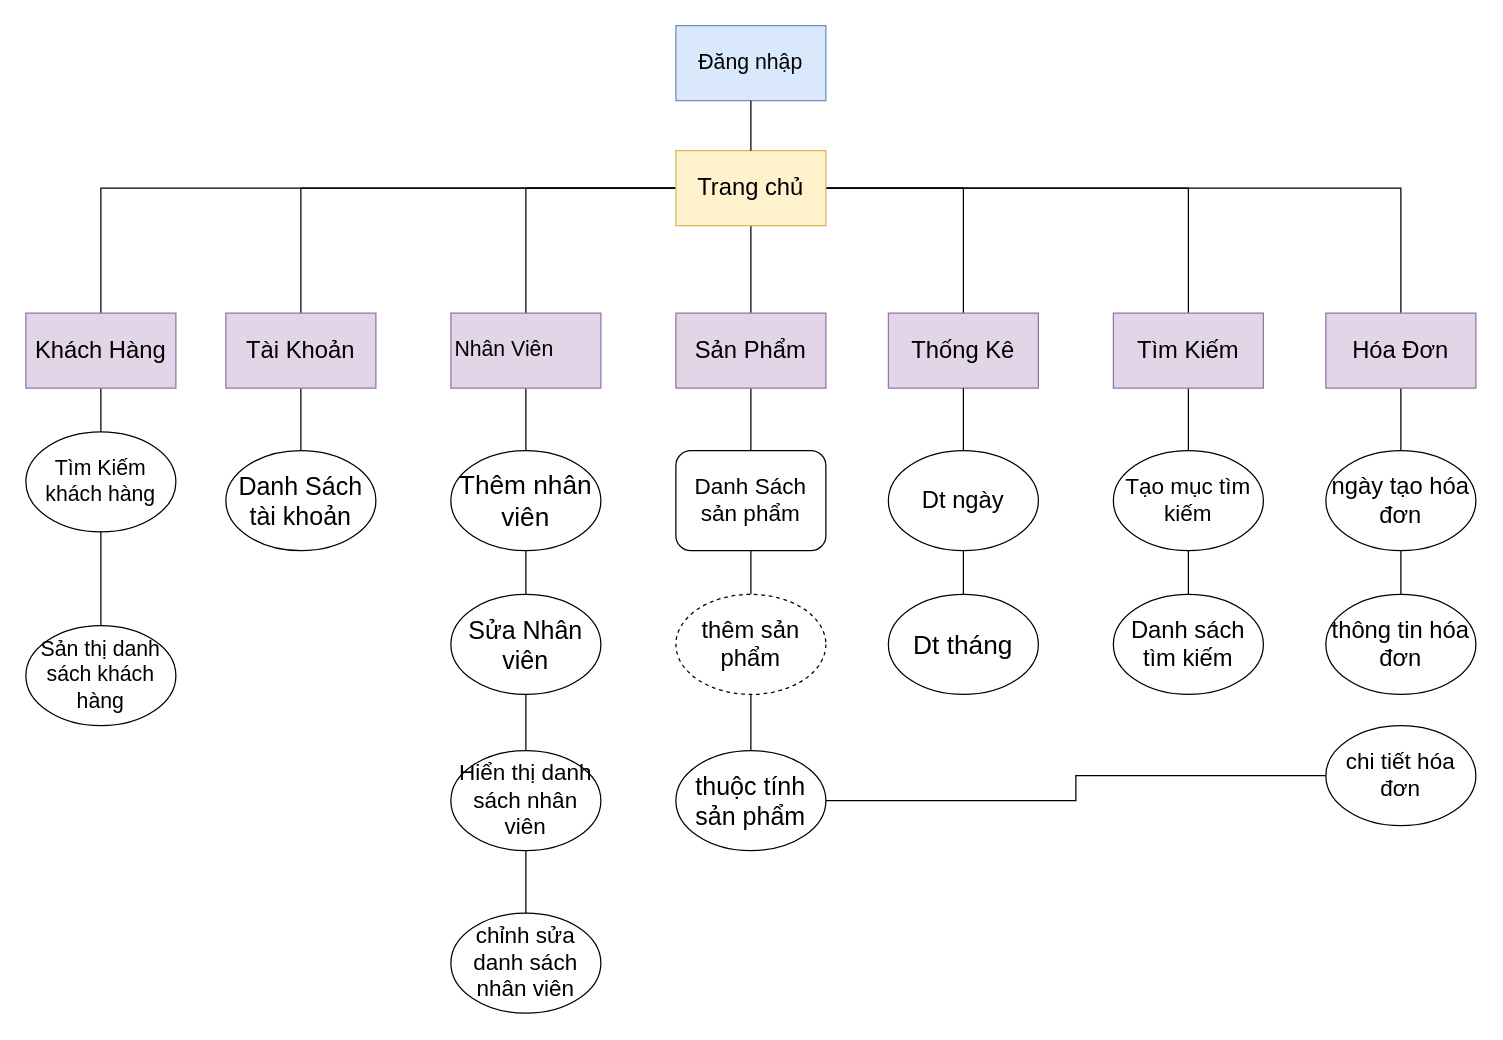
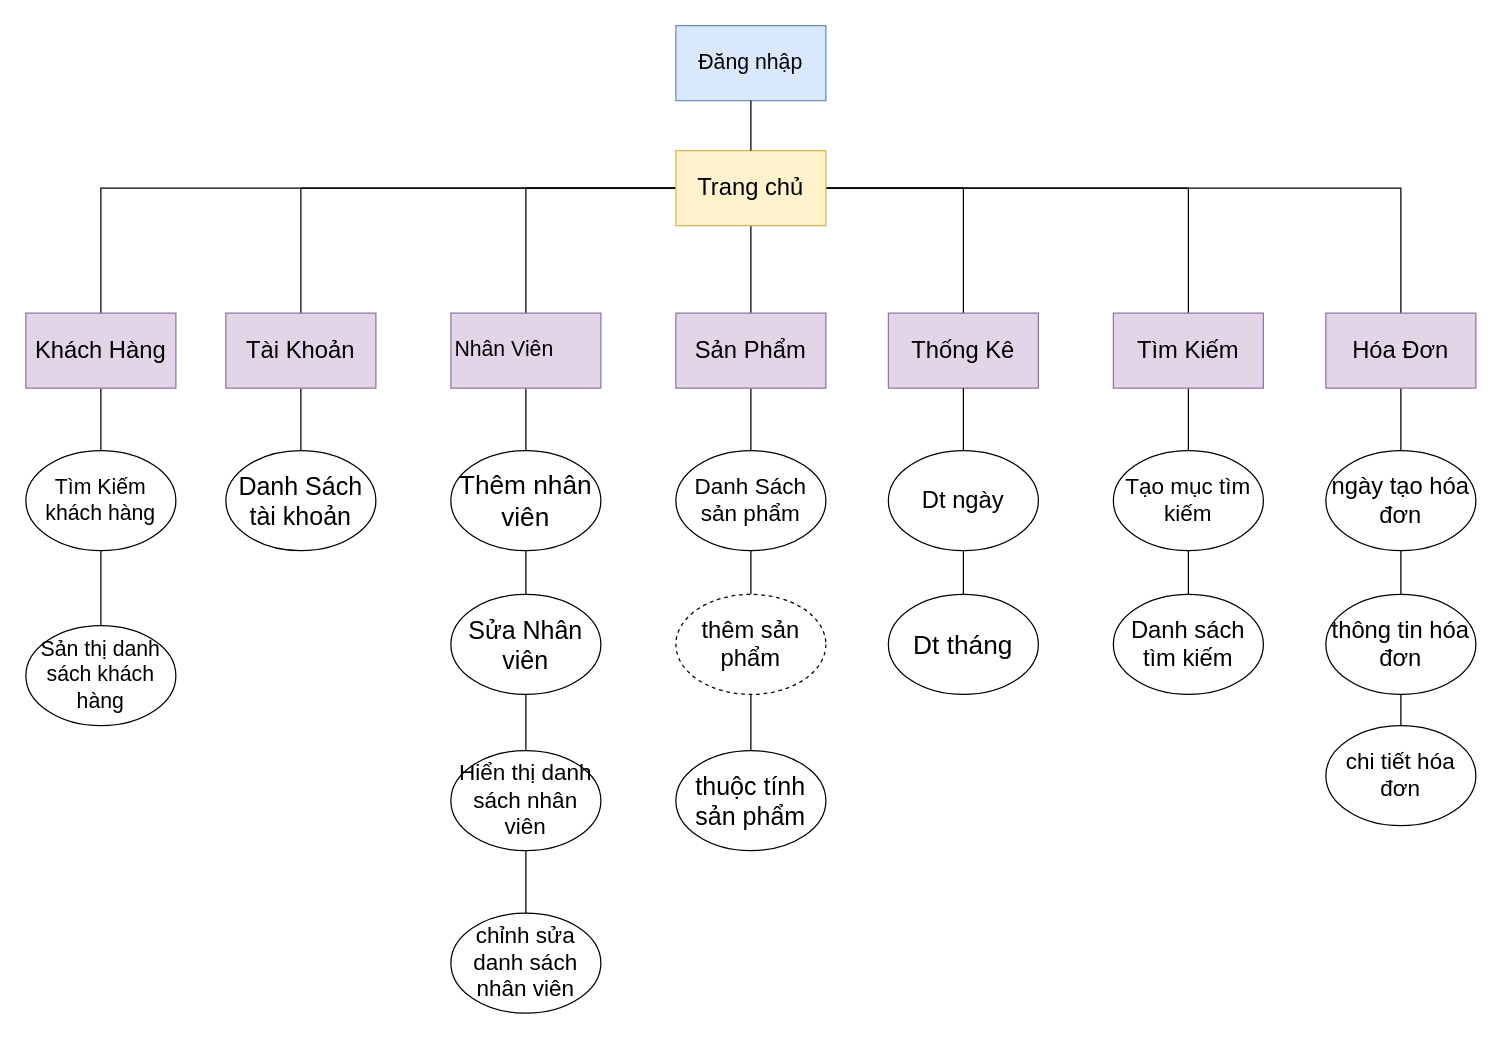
(101, 482) -> (101, 501)
(751, 501) -> (751, 501)
(1076, 788) -> (1401, 710)
